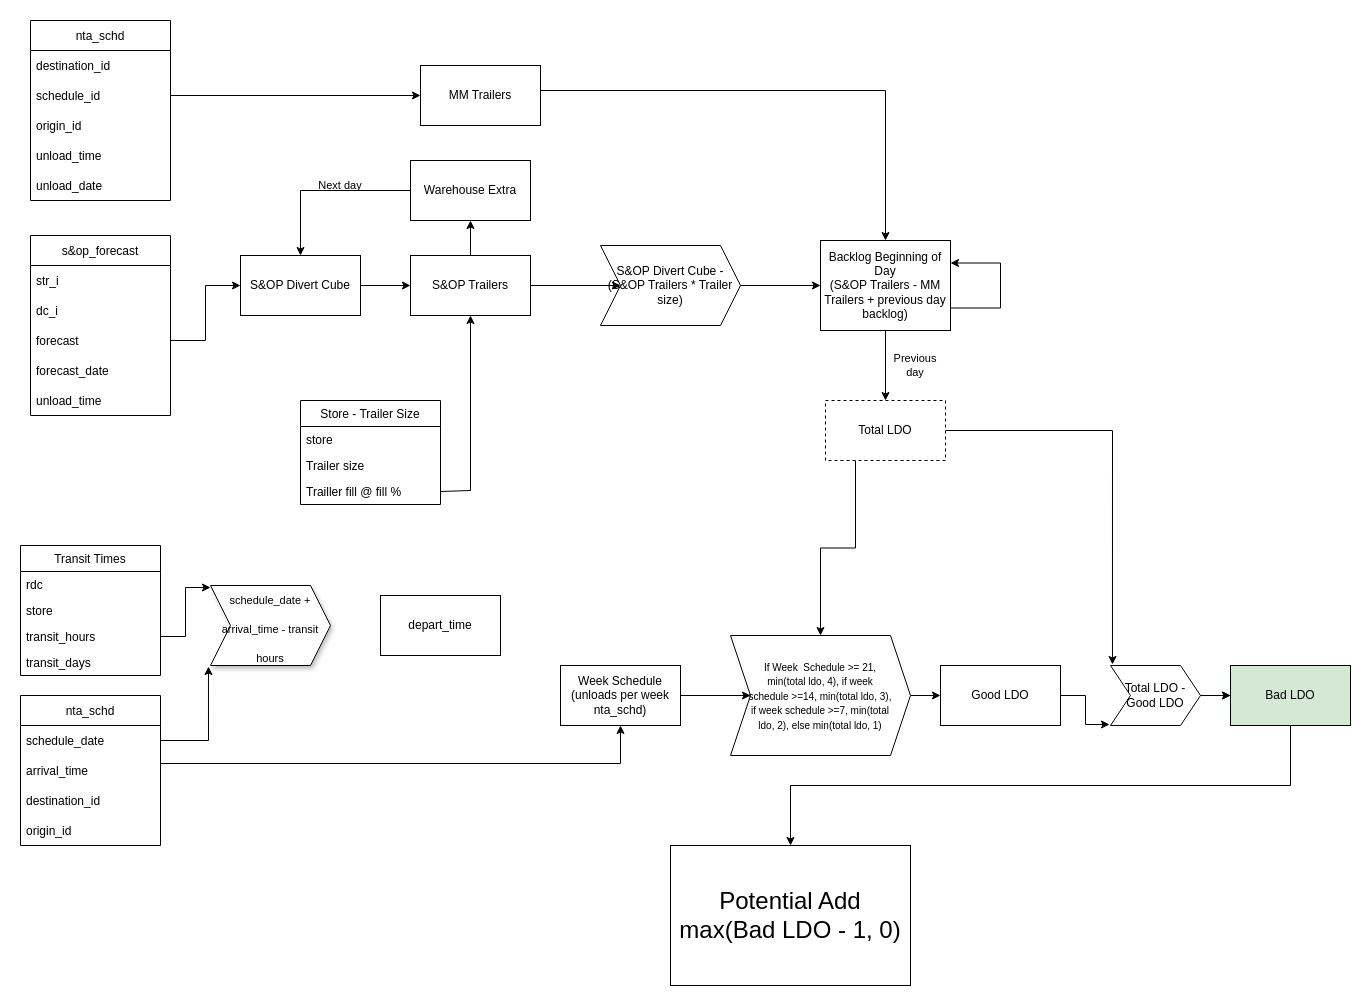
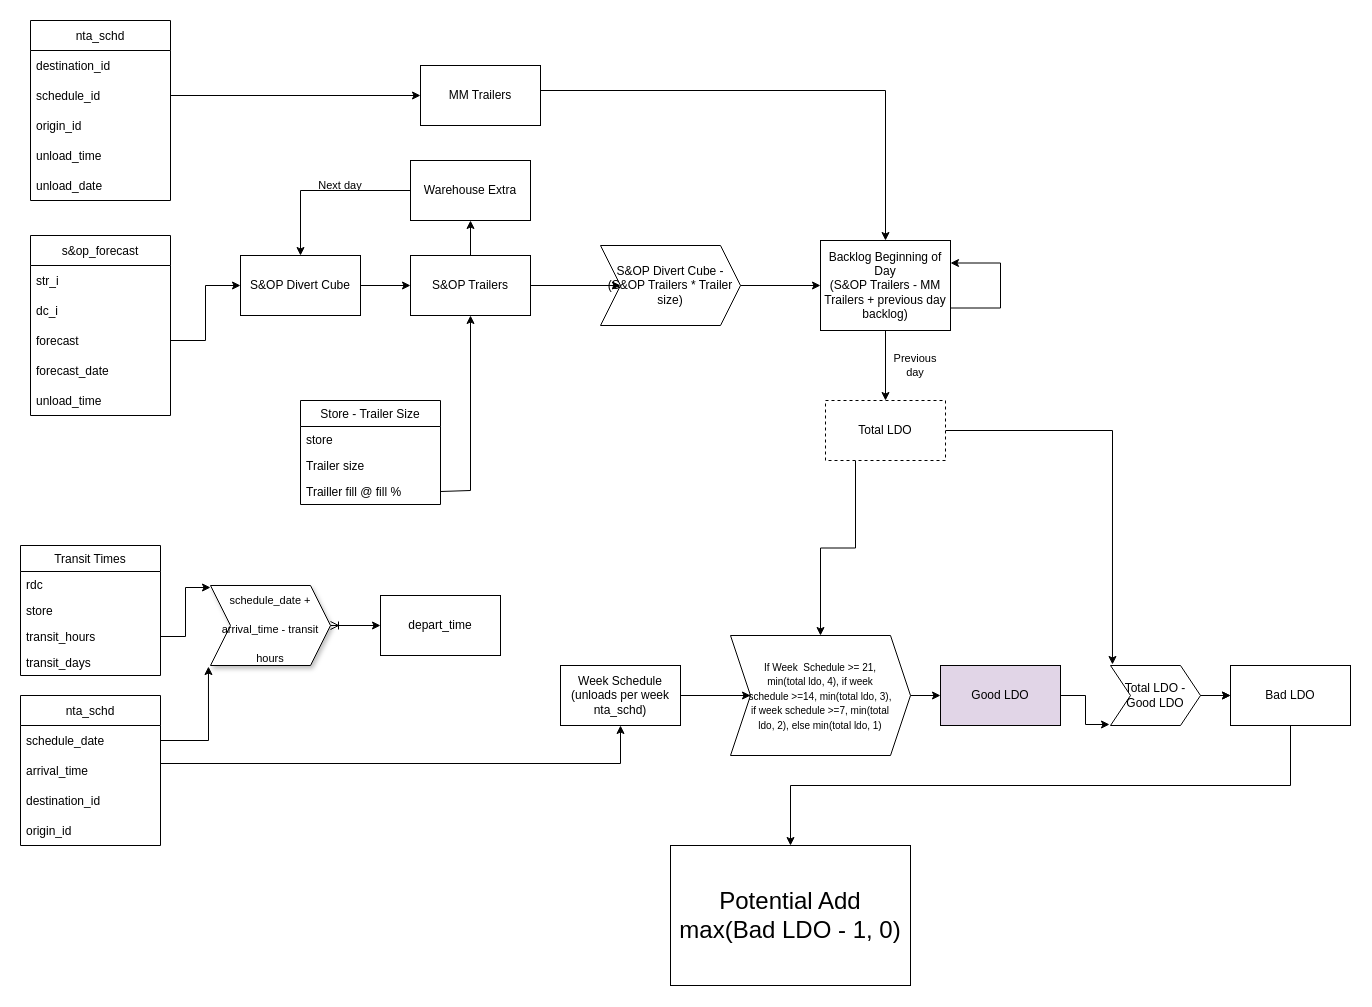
none -> (352, 626)
(1001, 696) -> (1001, 696)
(1291, 696) -> (1291, 696)
